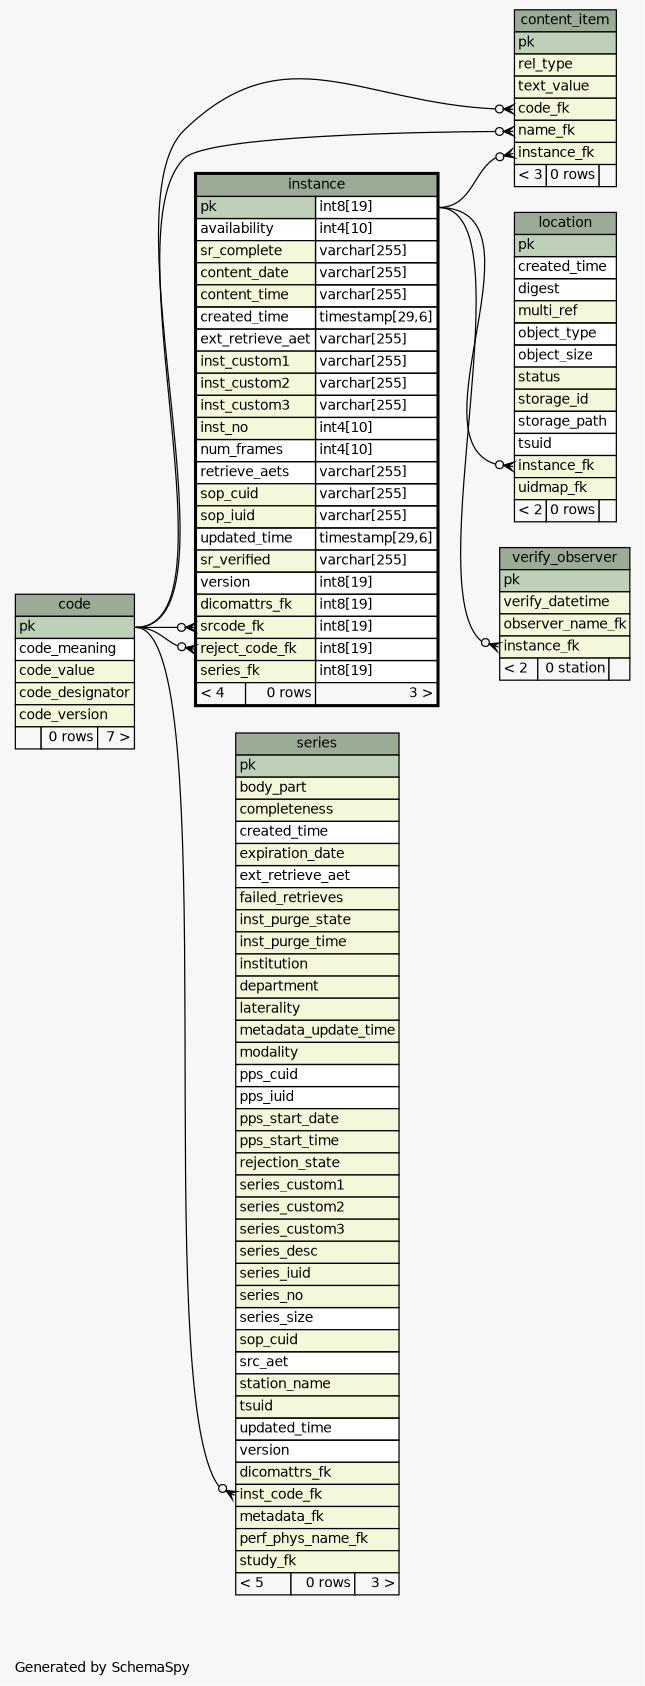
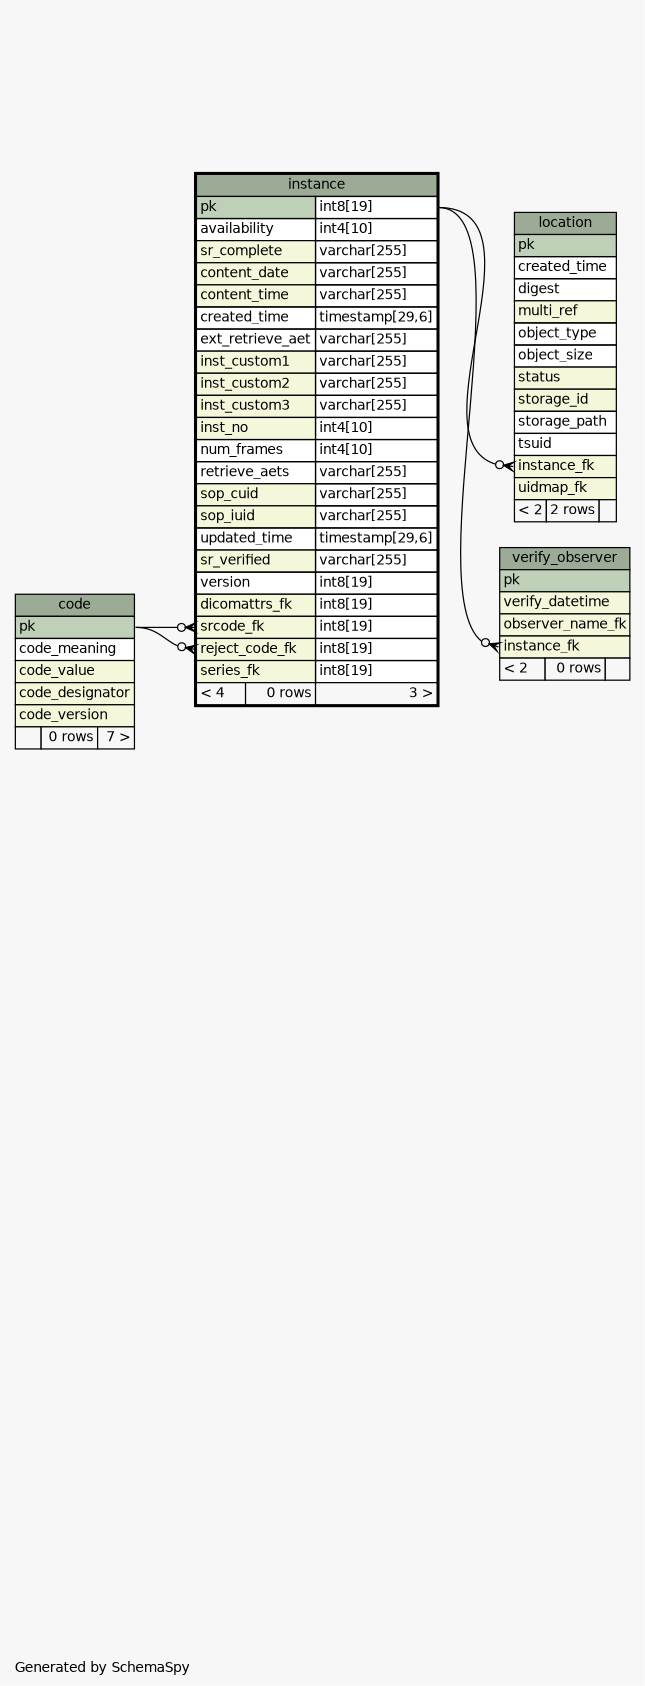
(565, 98) -> none
(573, 510) -> (573, 510)
(575, 669) -> (579, 669)
(317, 1164) -> none
